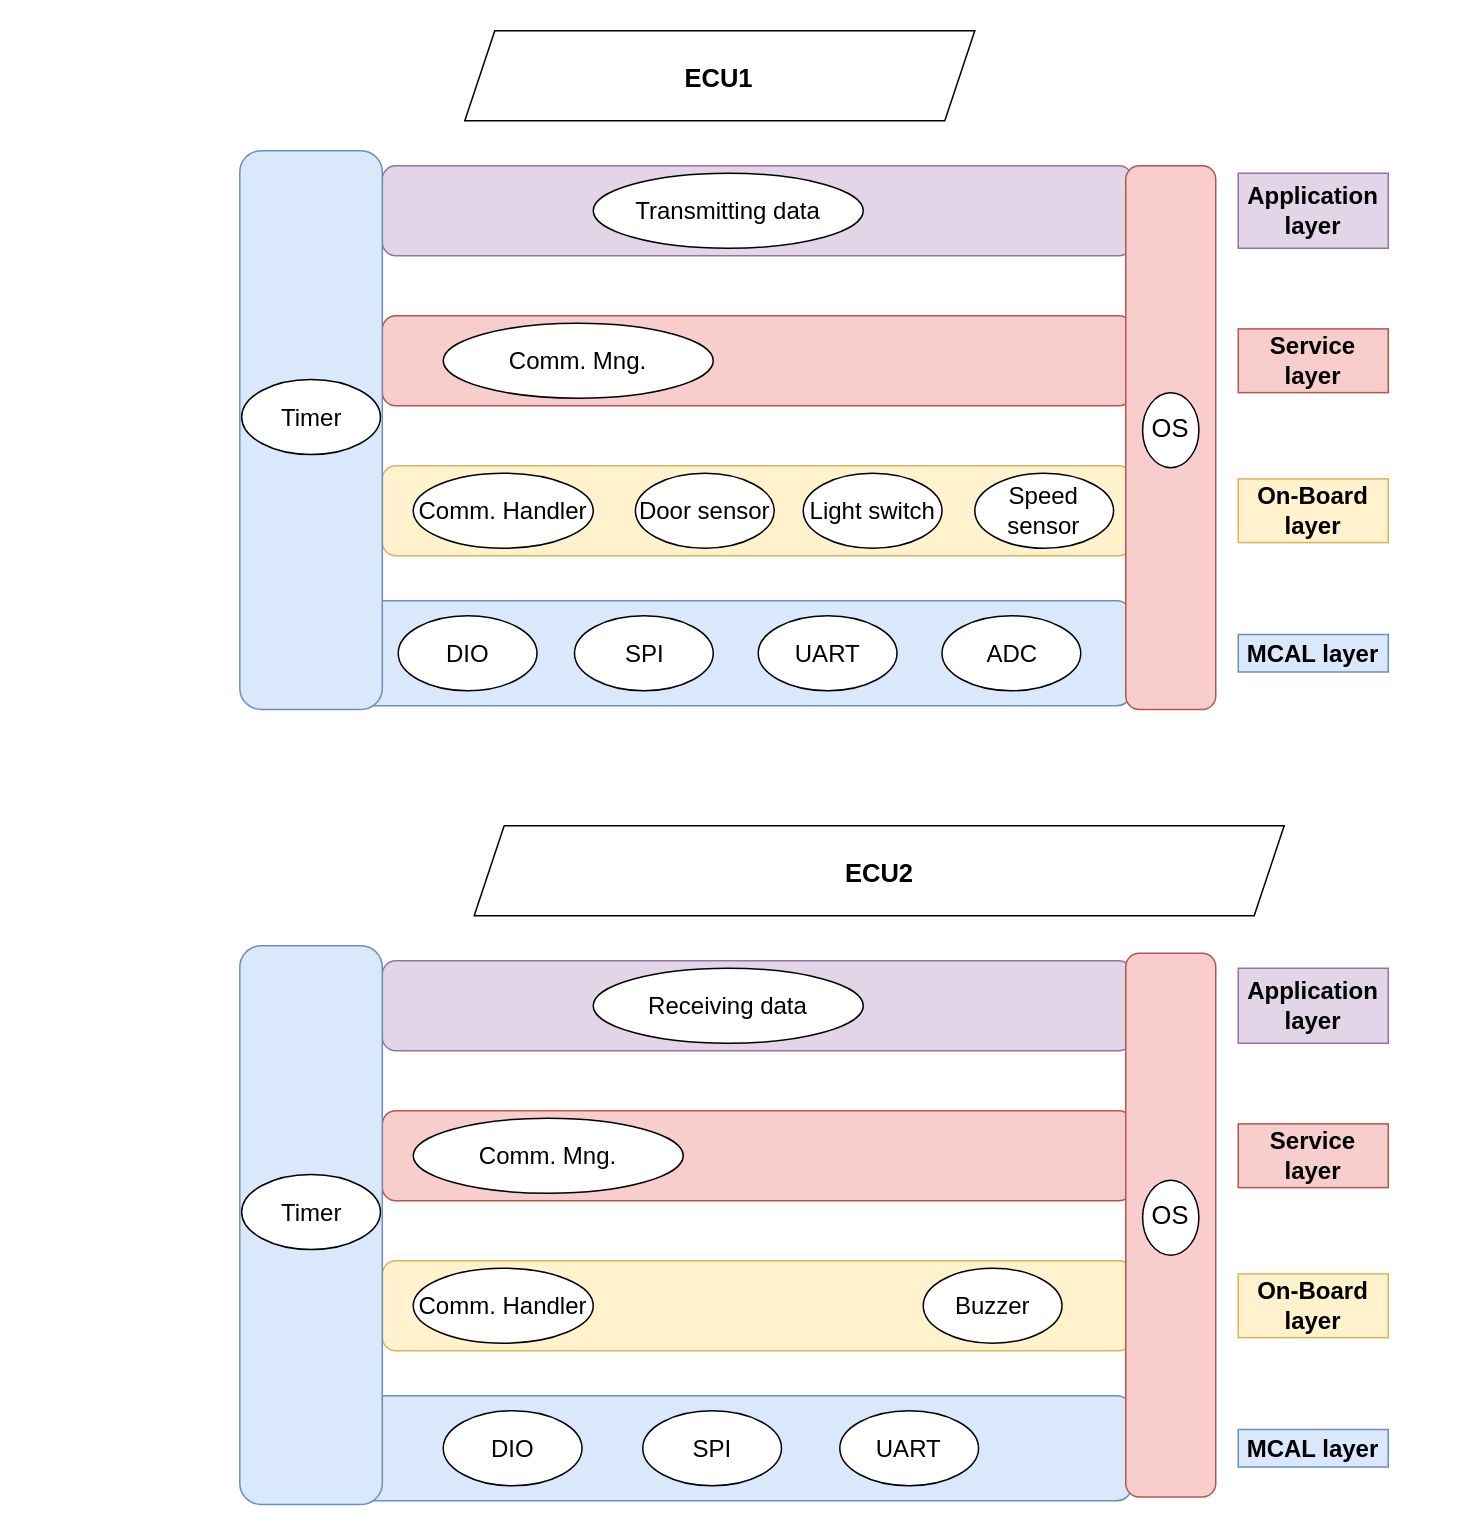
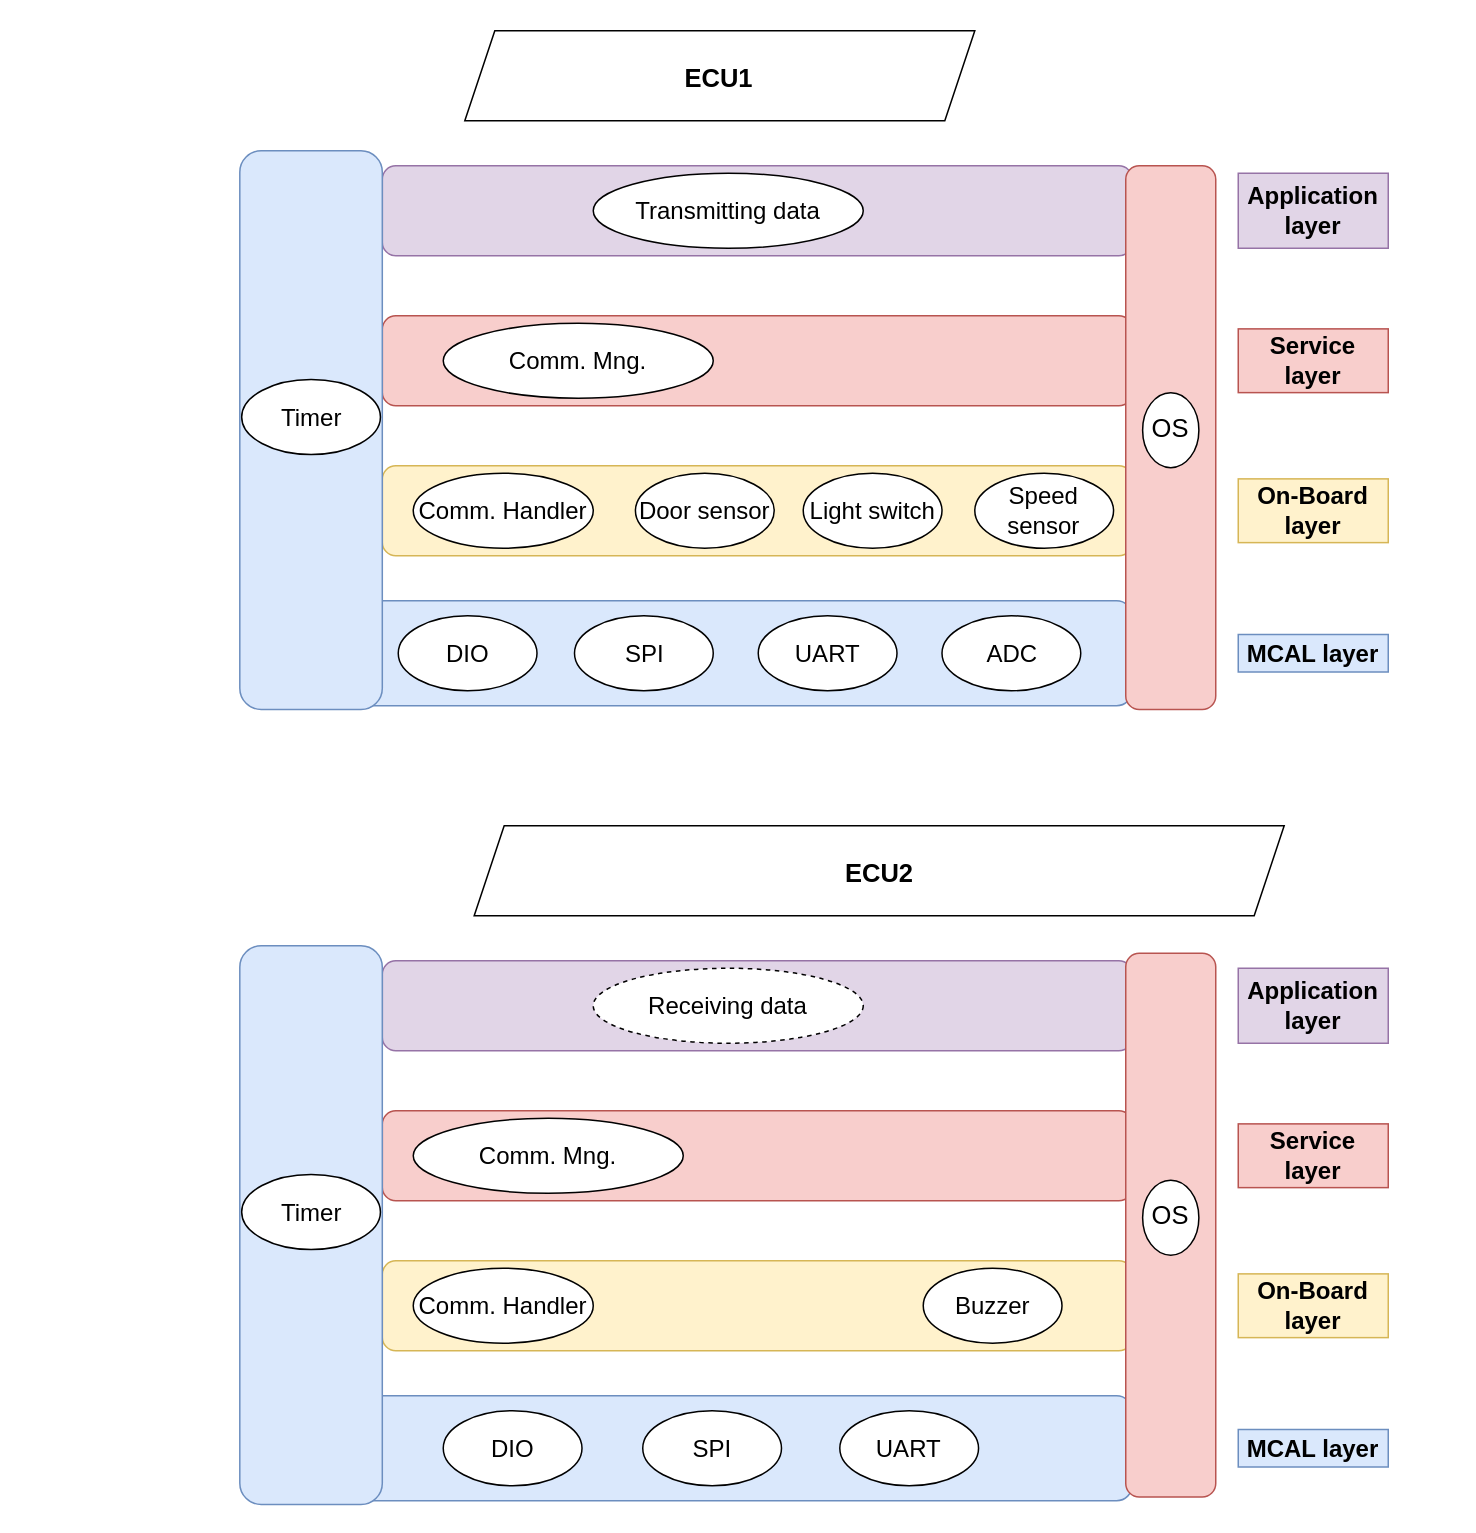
(728, 1006) -> (728, 1006)
